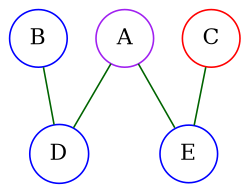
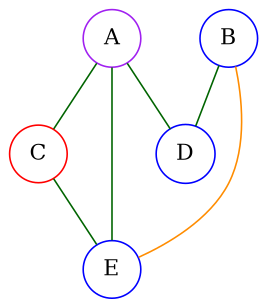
none -> (75, 96)
none -> (229, 183)
